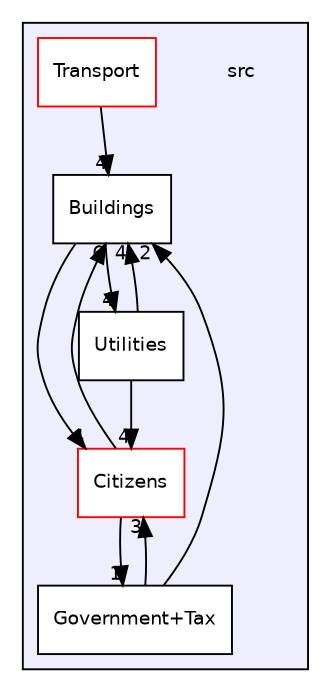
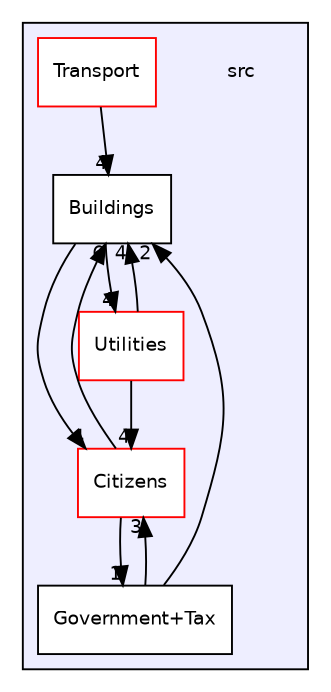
(131, 346) -> (131, 346)
